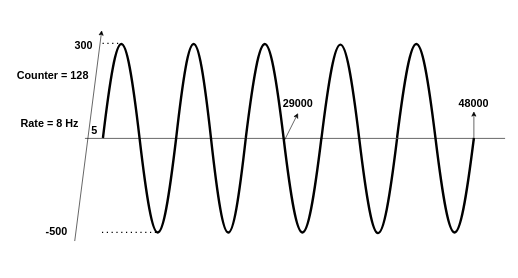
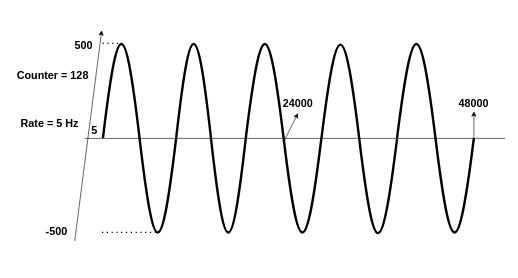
(84, 45) -> (84, 45)
(298, 104) -> (298, 104)
(51, 123) -> (51, 123)
